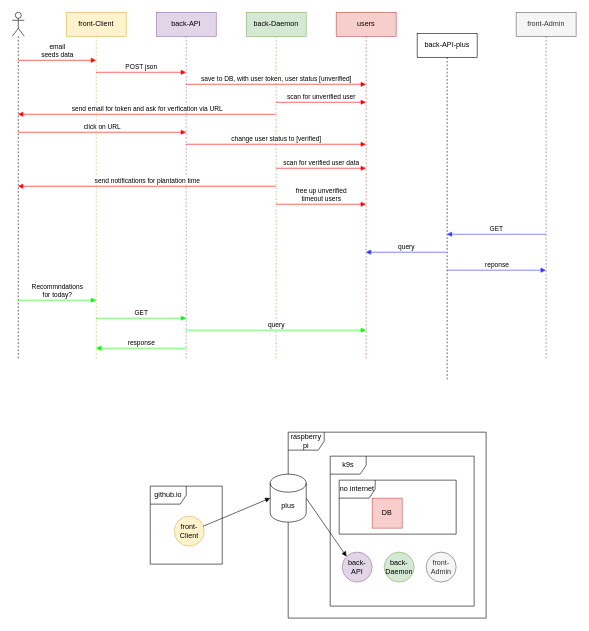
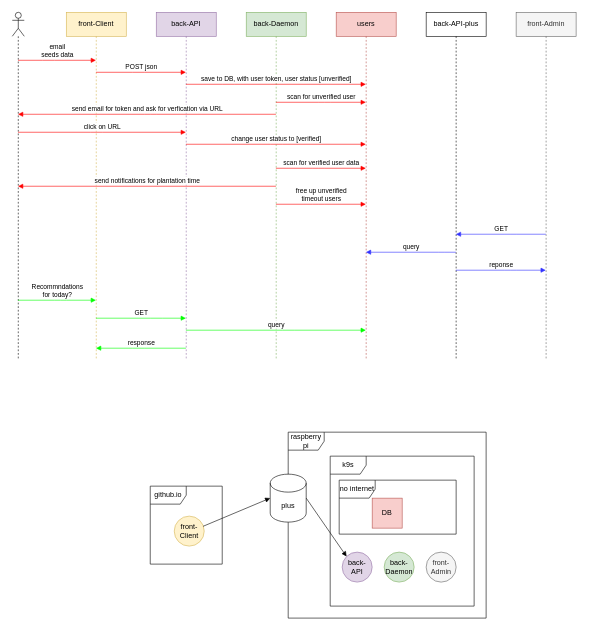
(447, 207) -> (456, 186)
